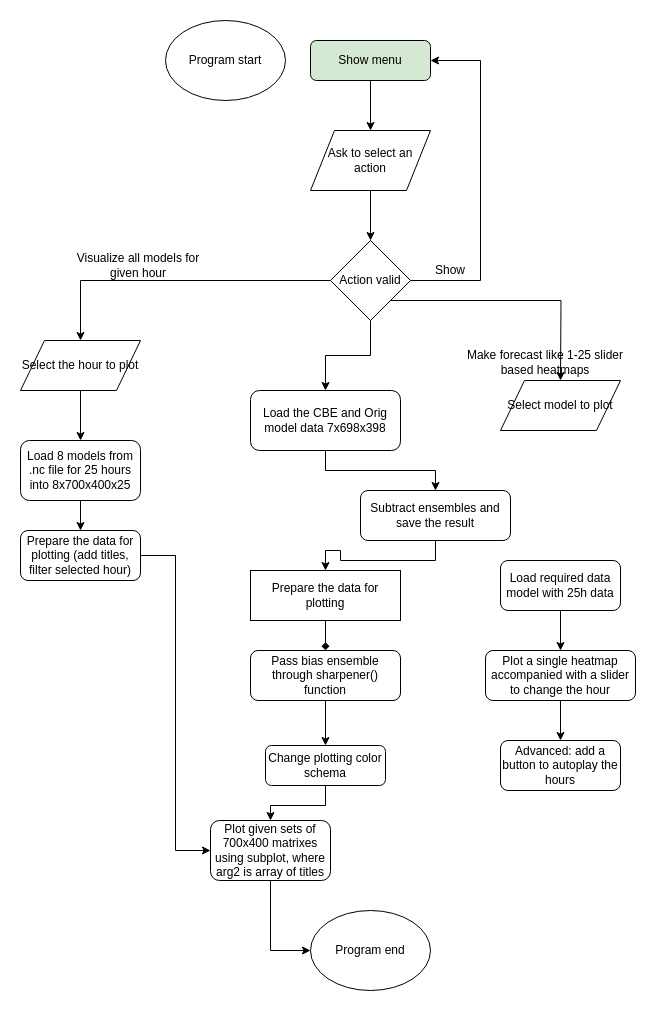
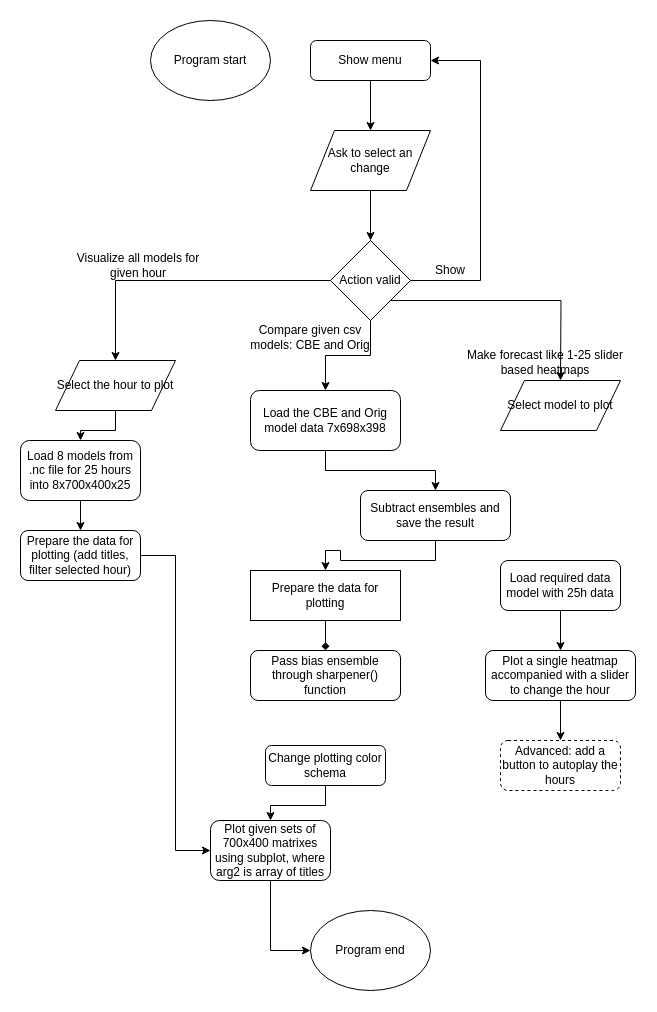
(226, 61) -> (211, 61)
(371, 61) -> (371, 61)
(371, 161) -> (371, 161)
none -> (311, 338)
(81, 366) -> (116, 386)
(326, 720) -> none
(561, 766) -> (561, 766)
